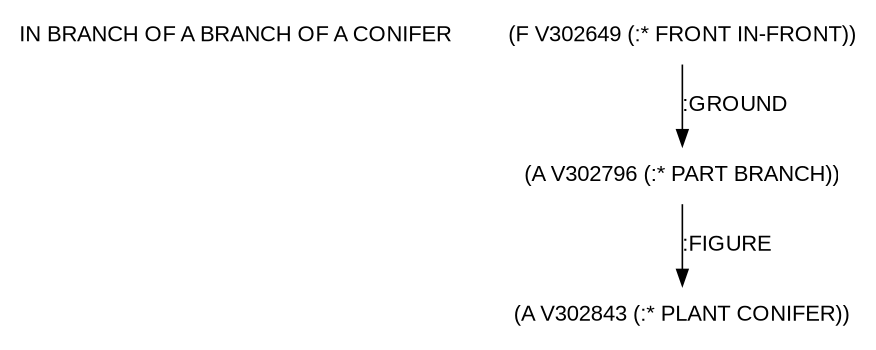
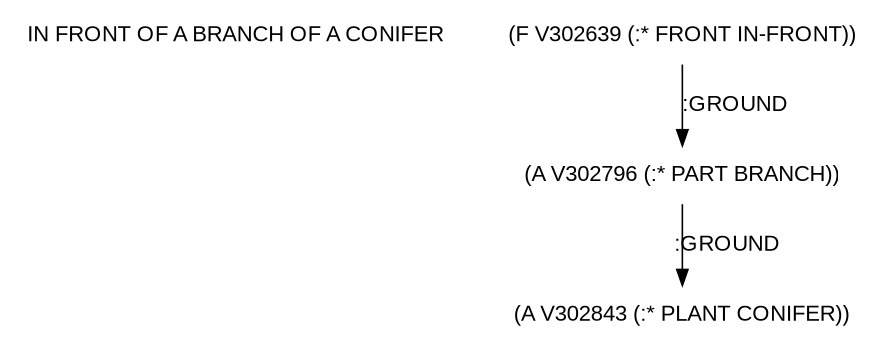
(236, 35) -> (236, 35)
(682, 35) -> (682, 35)
(727, 245) -> (727, 245)
